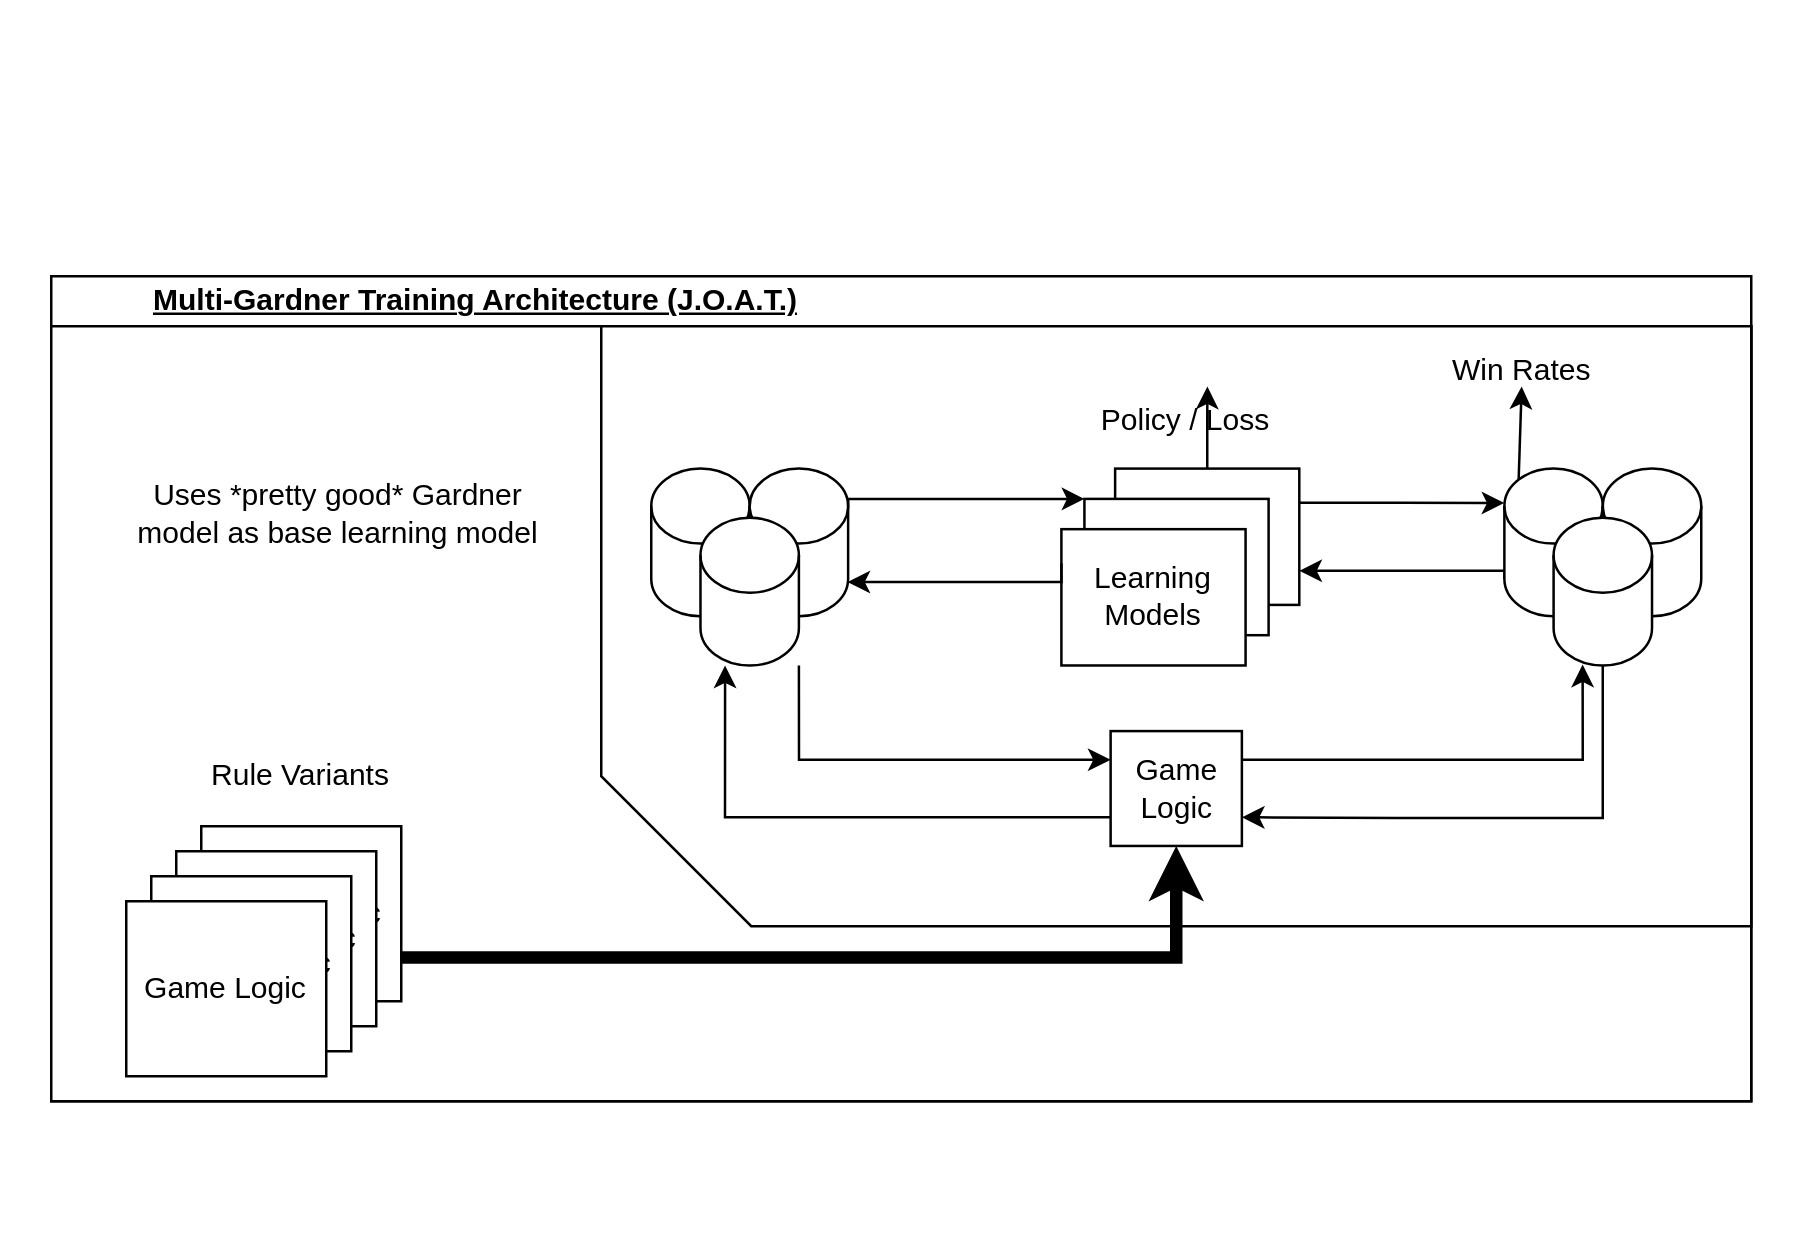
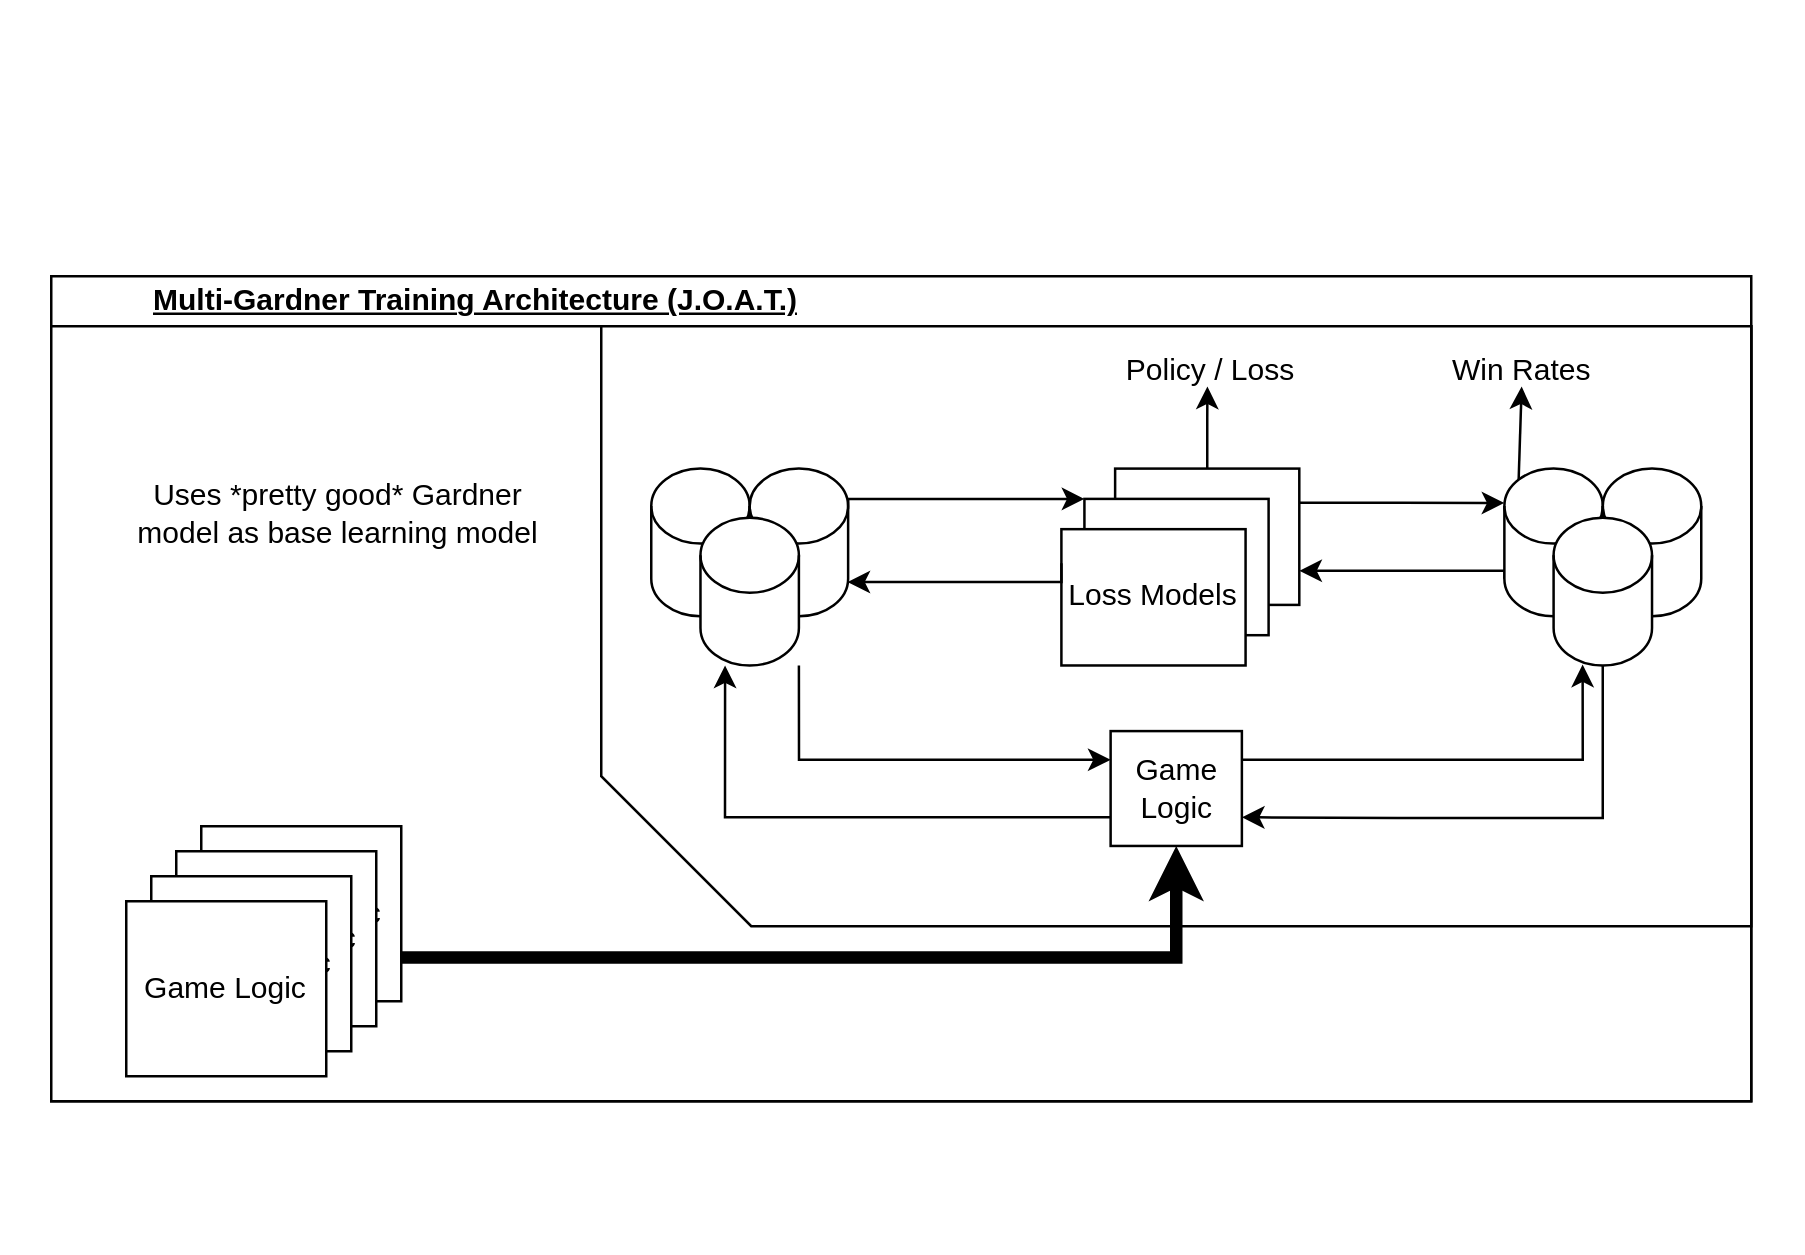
(1187, 420) -> (1212, 370)
(1154, 596) -> (1154, 596)
(301, 776) -> none
